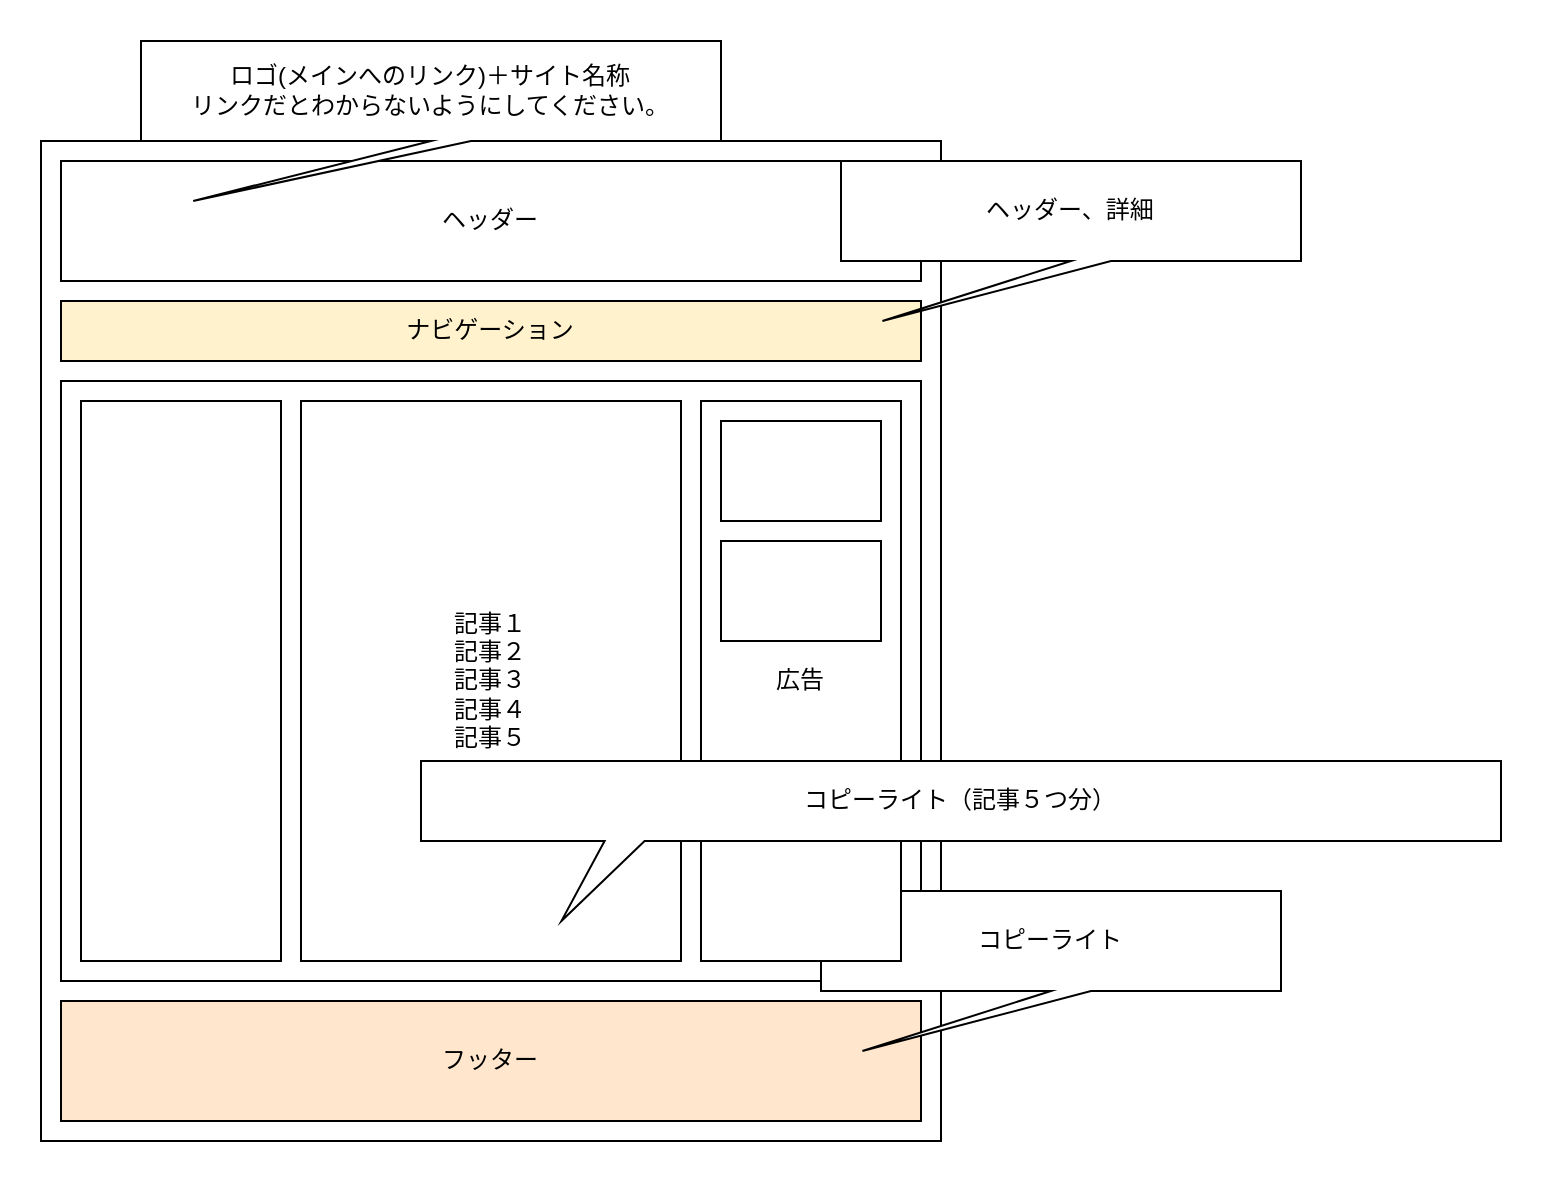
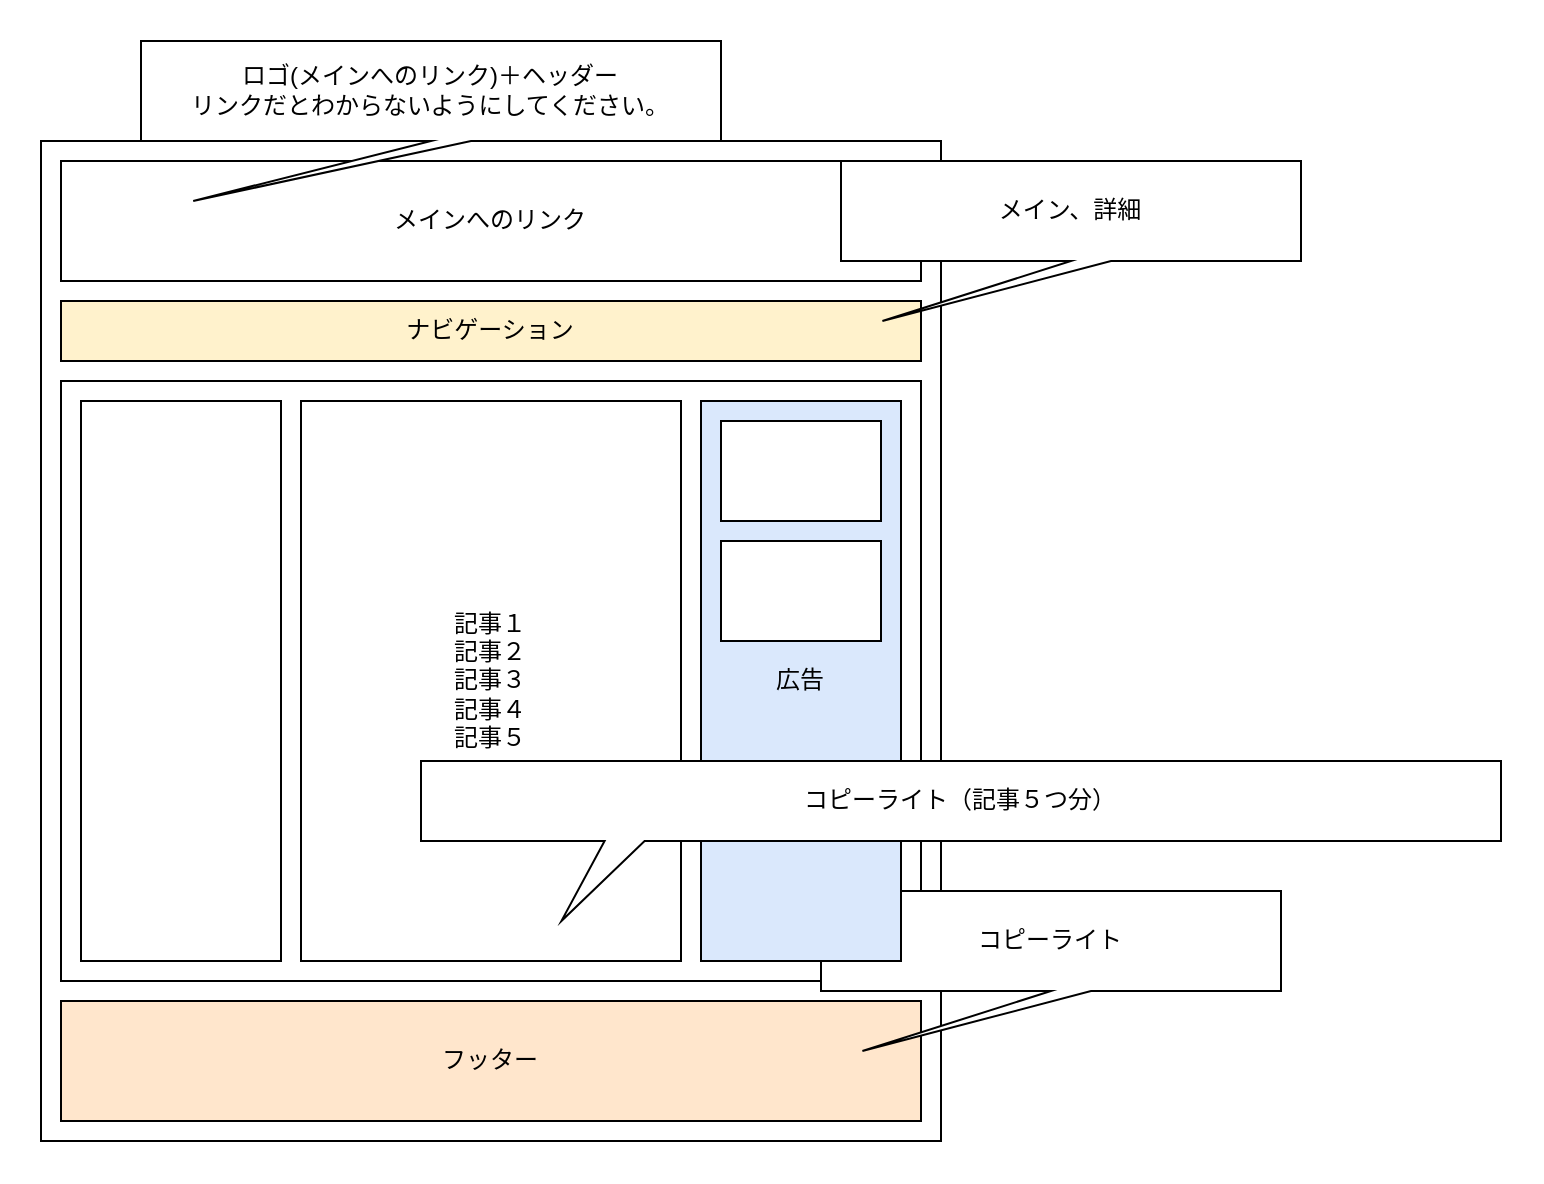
(431, 91) -> (431, 91)
(1071, 211) -> (1071, 211)
(491, 221) -> (491, 221)
(801, 681) -> (801, 681)
